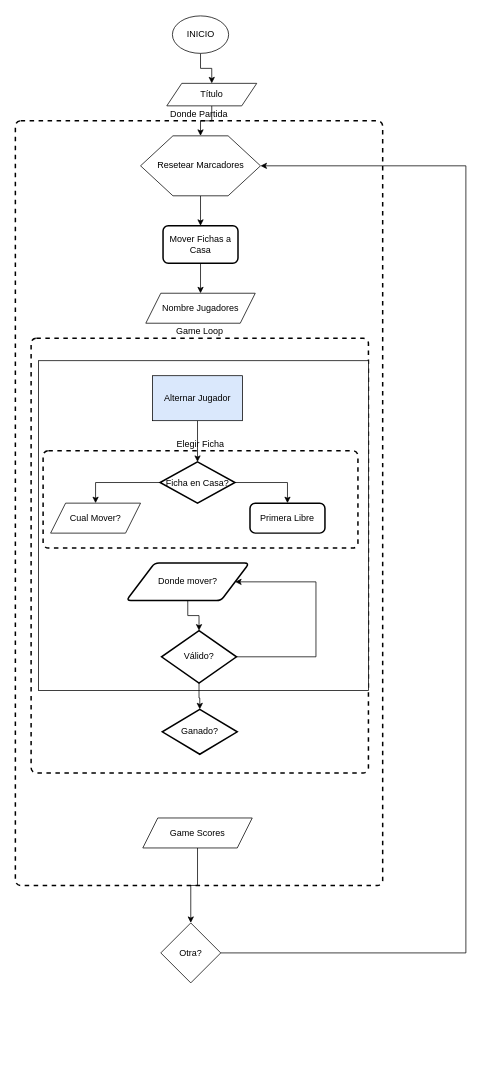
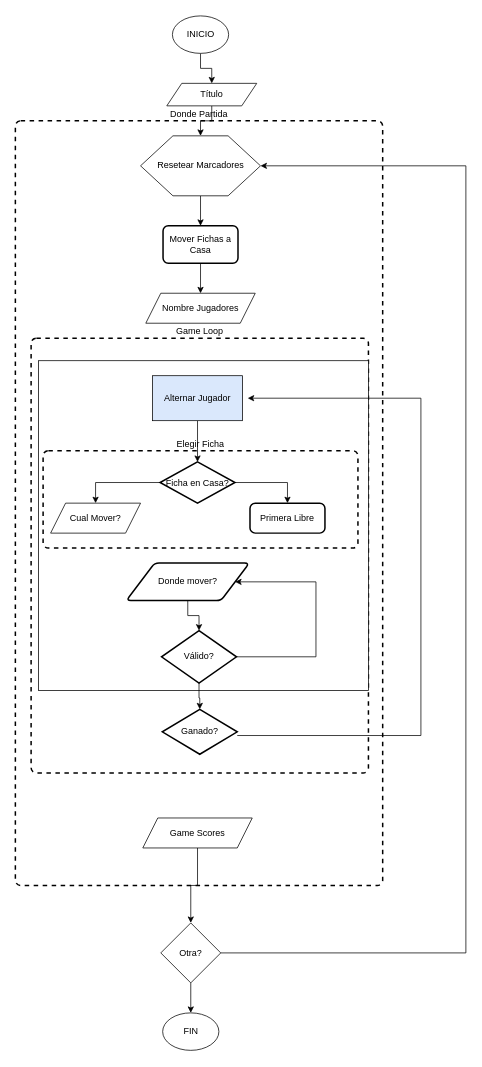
none -> (330, 735)
none -> (191, 995)
none -> (191, 1032)
